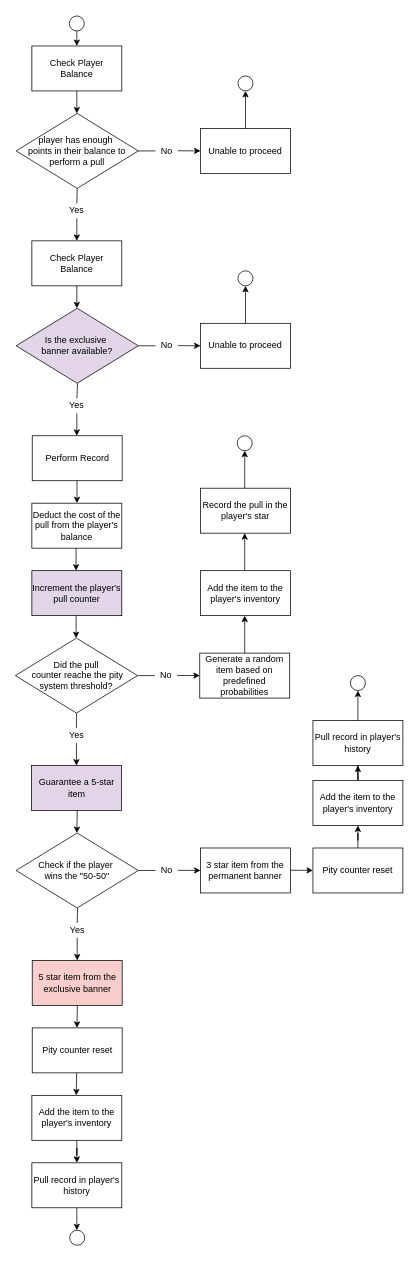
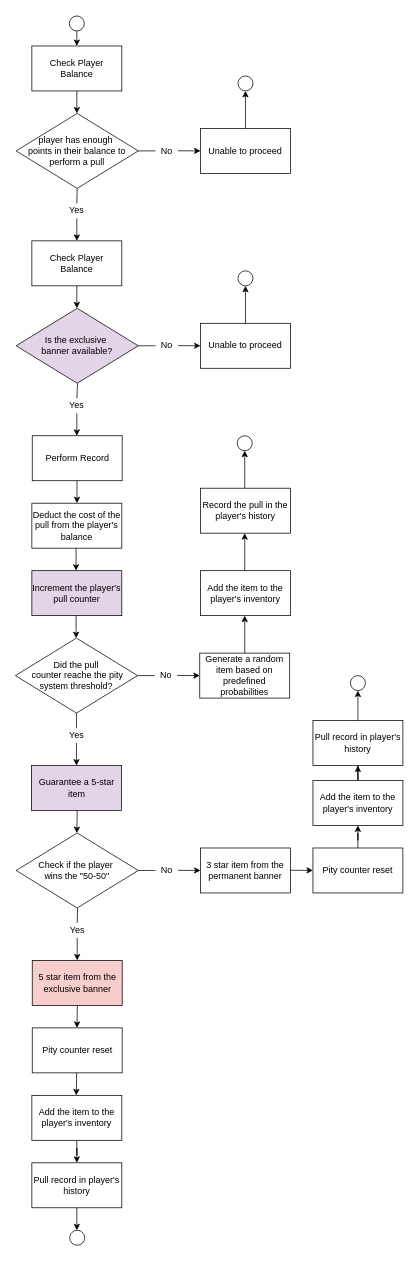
(246, 510) -> (246, 510)
